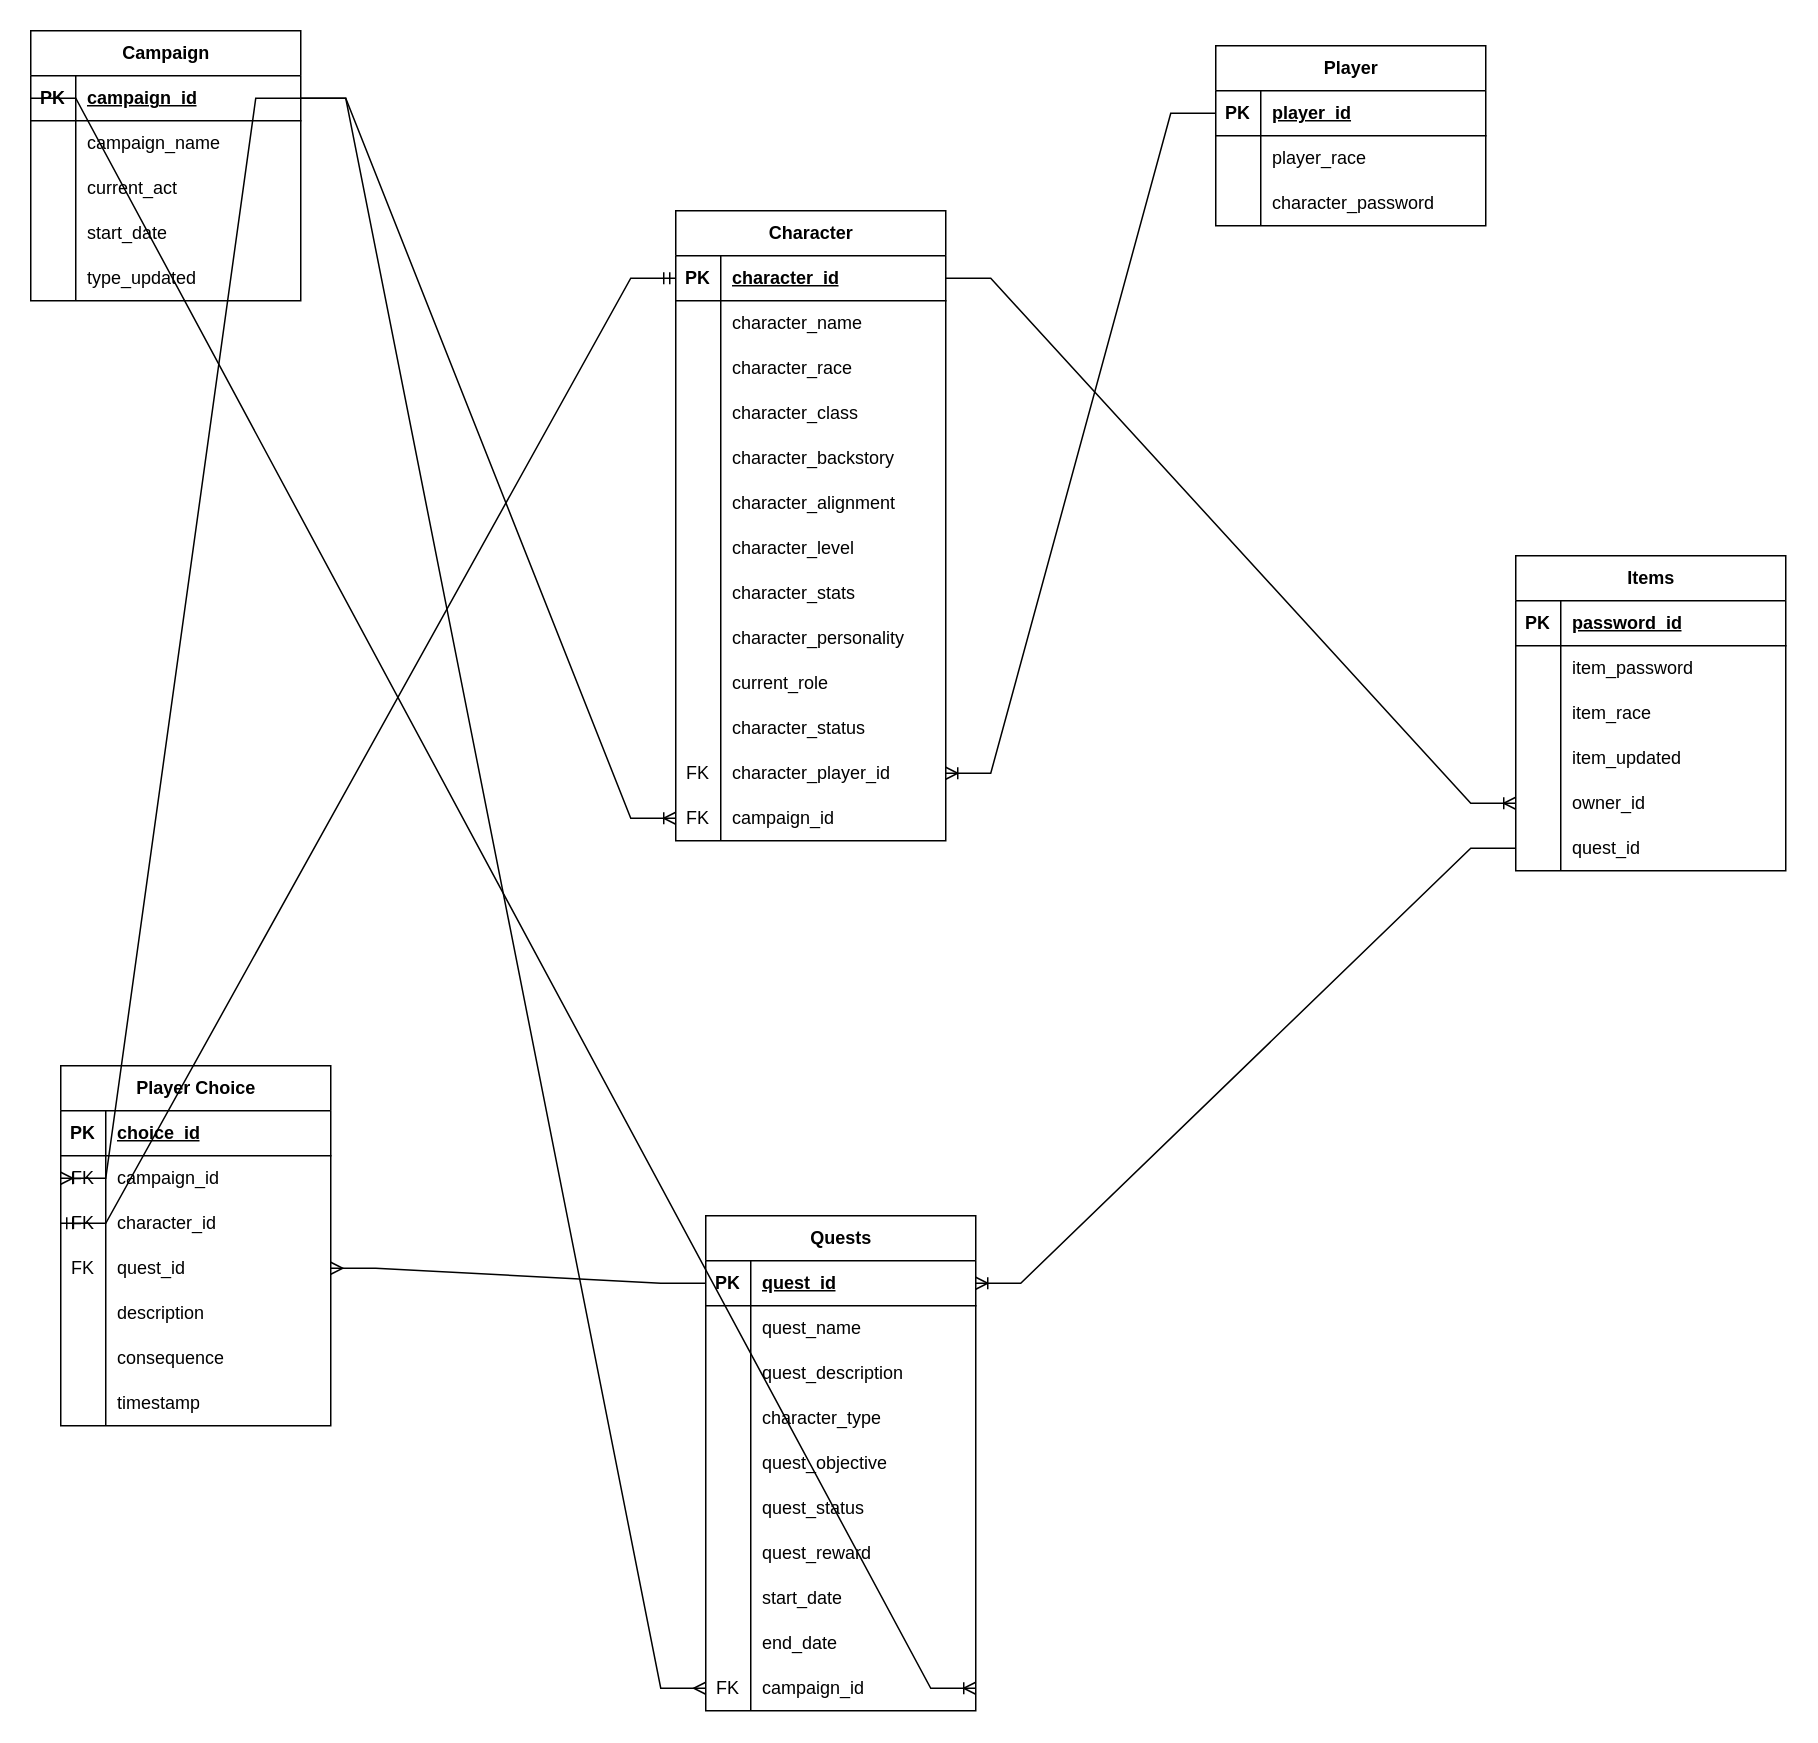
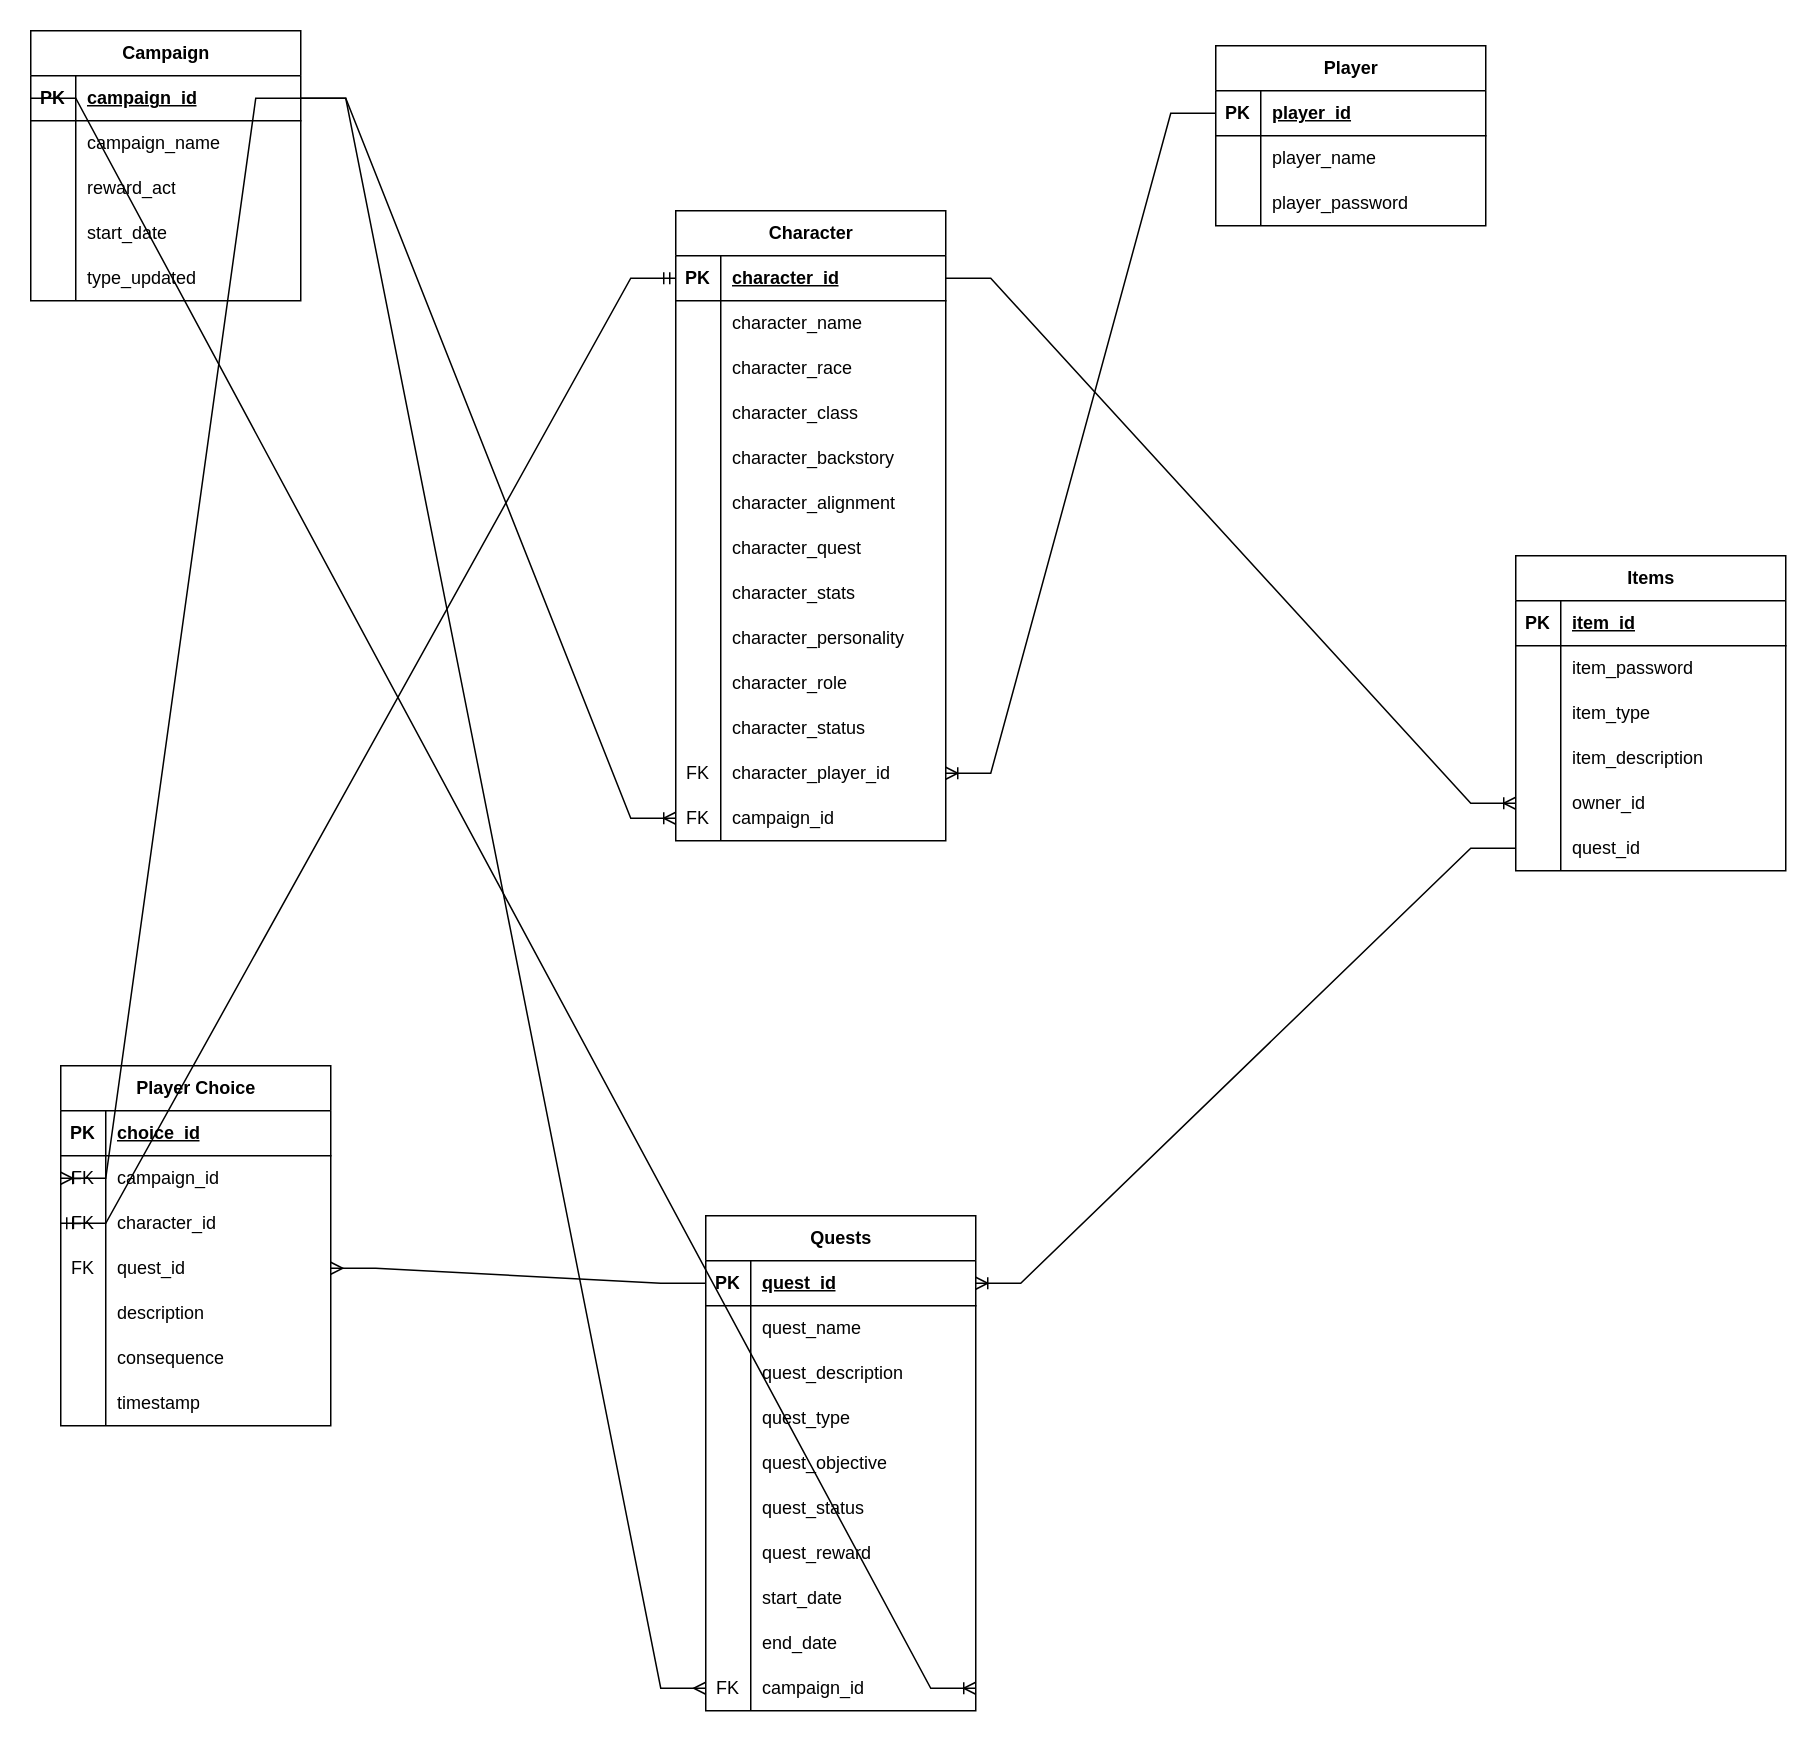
(1326, 158) -> (1326, 158)
(143, 188) -> (138, 188)
(1363, 203) -> (1346, 203)
(804, 548) -> (808, 548)
(1626, 623) -> (1603, 623)
(791, 683) -> (801, 683)
(1616, 713) -> (1616, 713)
(1631, 758) -> (1646, 758)
(833, 1418) -> (813, 1418)
